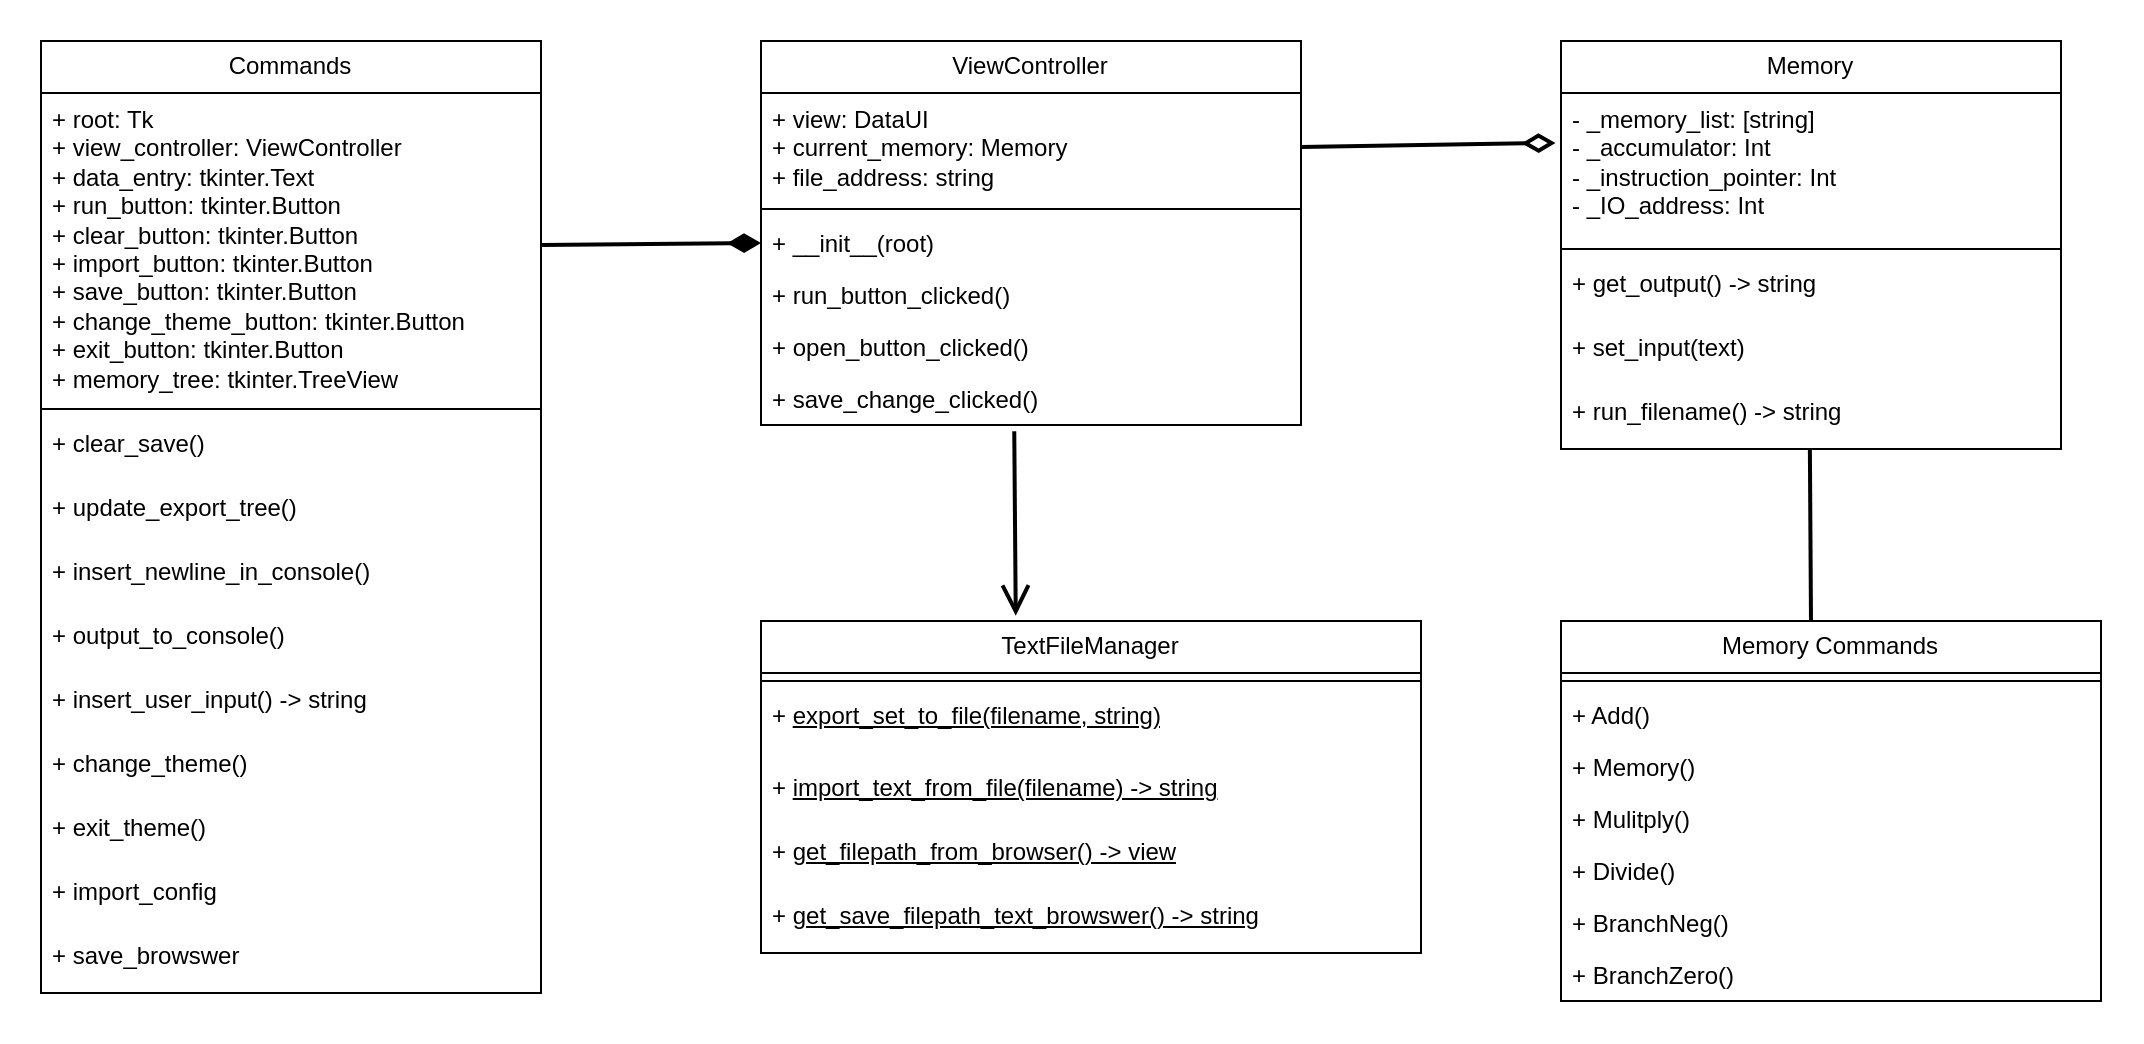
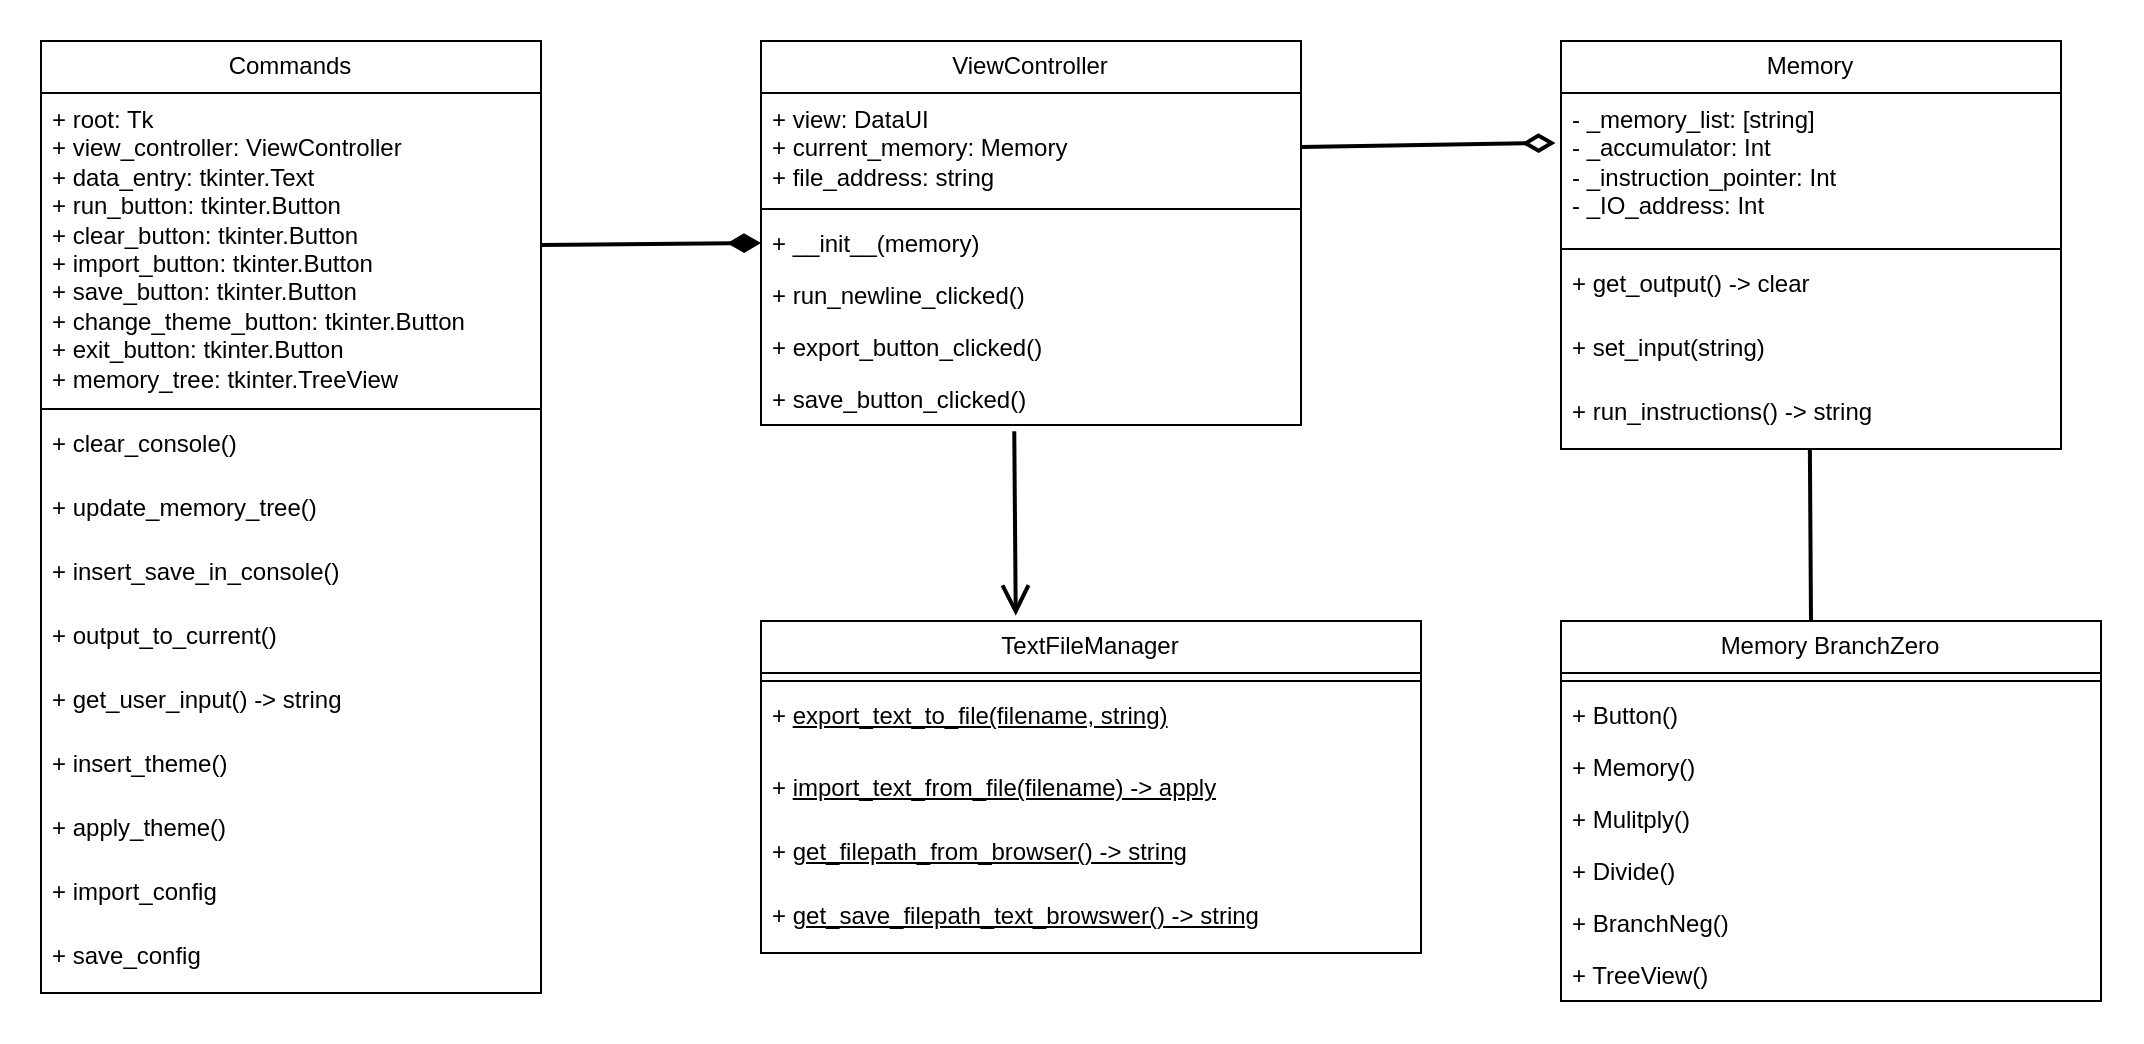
(871, 245) -> (885, 245)
(1722, 285) -> (1715, 285)
(911, 297) -> (912, 297)
(918, 349) -> (932, 349)
(1681, 349) -> (1691, 349)
(918, 401) -> (918, 401)
(1729, 413) -> (1756, 413)
(141, 445) -> (158, 445)
(198, 509) -> (198, 509)
(229, 573) -> (215, 573)
(188, 637) -> (191, 637)
(1831, 647) -> (1831, 647)
(243, 701) -> (226, 701)
(1007, 717) -> (1013, 717)
(1617, 717) -> (1637, 717)
(157, 765) -> (154, 765)
(1034, 789) -> (1027, 789)
(141, 829) -> (148, 829)
(1003, 853) -> (1016, 853)
(151, 957) -> (134, 957)
(1664, 977) -> (1647, 977)
